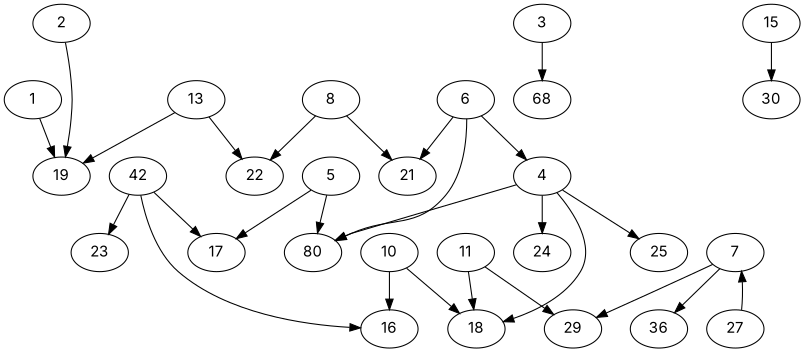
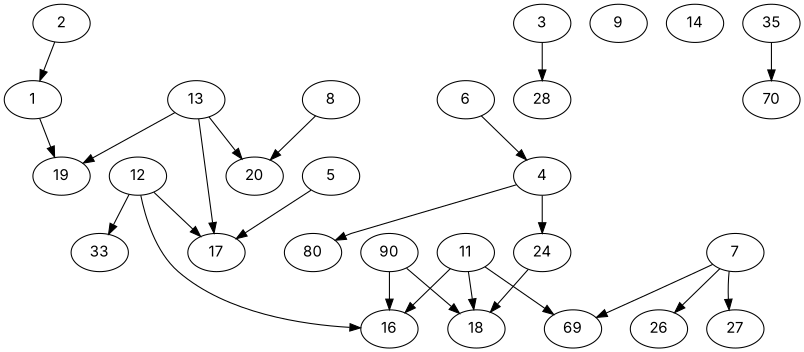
none -> (619, 23)
none -> (695, 23)
(771, 23) -> (771, 23)
(72, 94) -> (49, 56)
(542, 100) -> (542, 100)
(771, 100) -> (771, 100)
none -> (206, 171)
(138, 176) -> (138, 176)
(255, 176) -> (255, 176)
(407, 176) -> none
(442, 199) -> none
(323, 209) -> none
(100, 253) -> (100, 253)
(389, 253) -> (389, 253)
(659, 253) -> none
(581, 270) -> (518, 281)
none -> (435, 283)
(742, 296) -> (728, 285)
(573, 329) -> (573, 329)
(659, 329) -> (659, 329)
